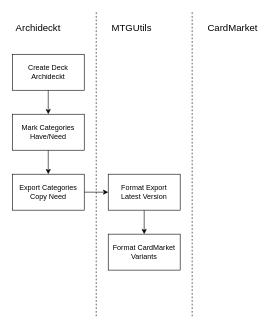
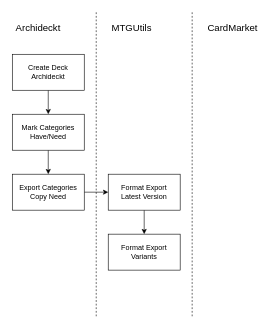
(144, 252) -> (144, 252)
